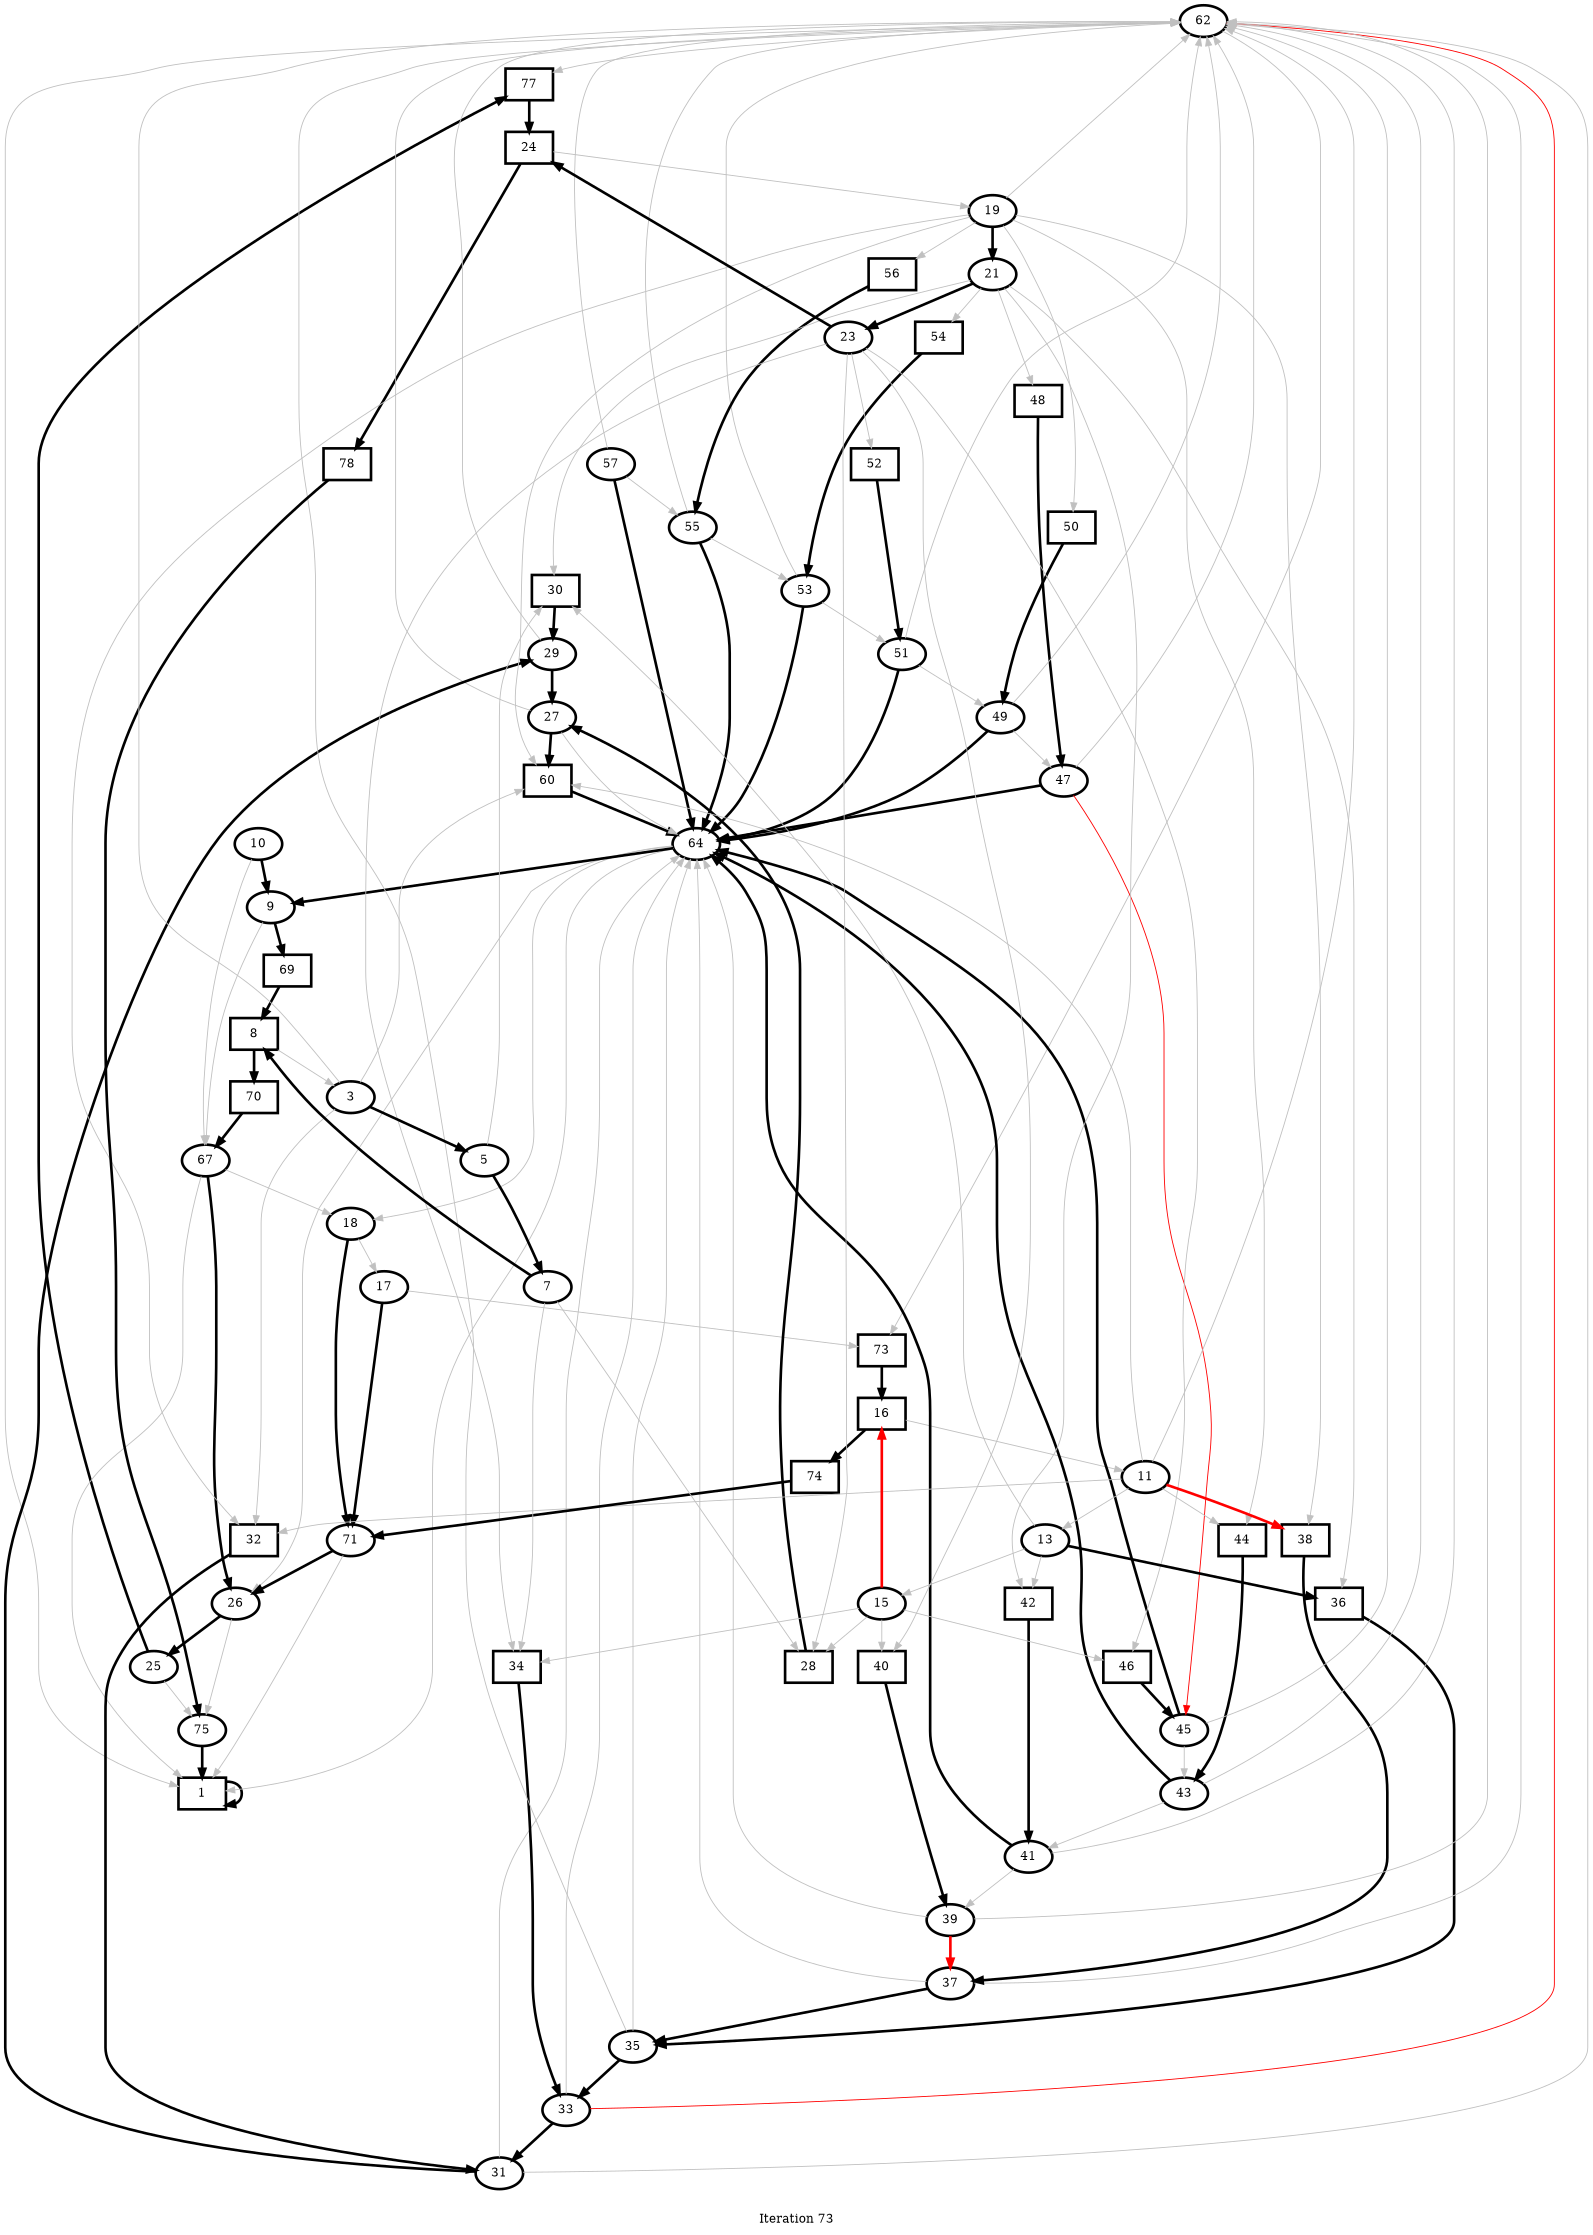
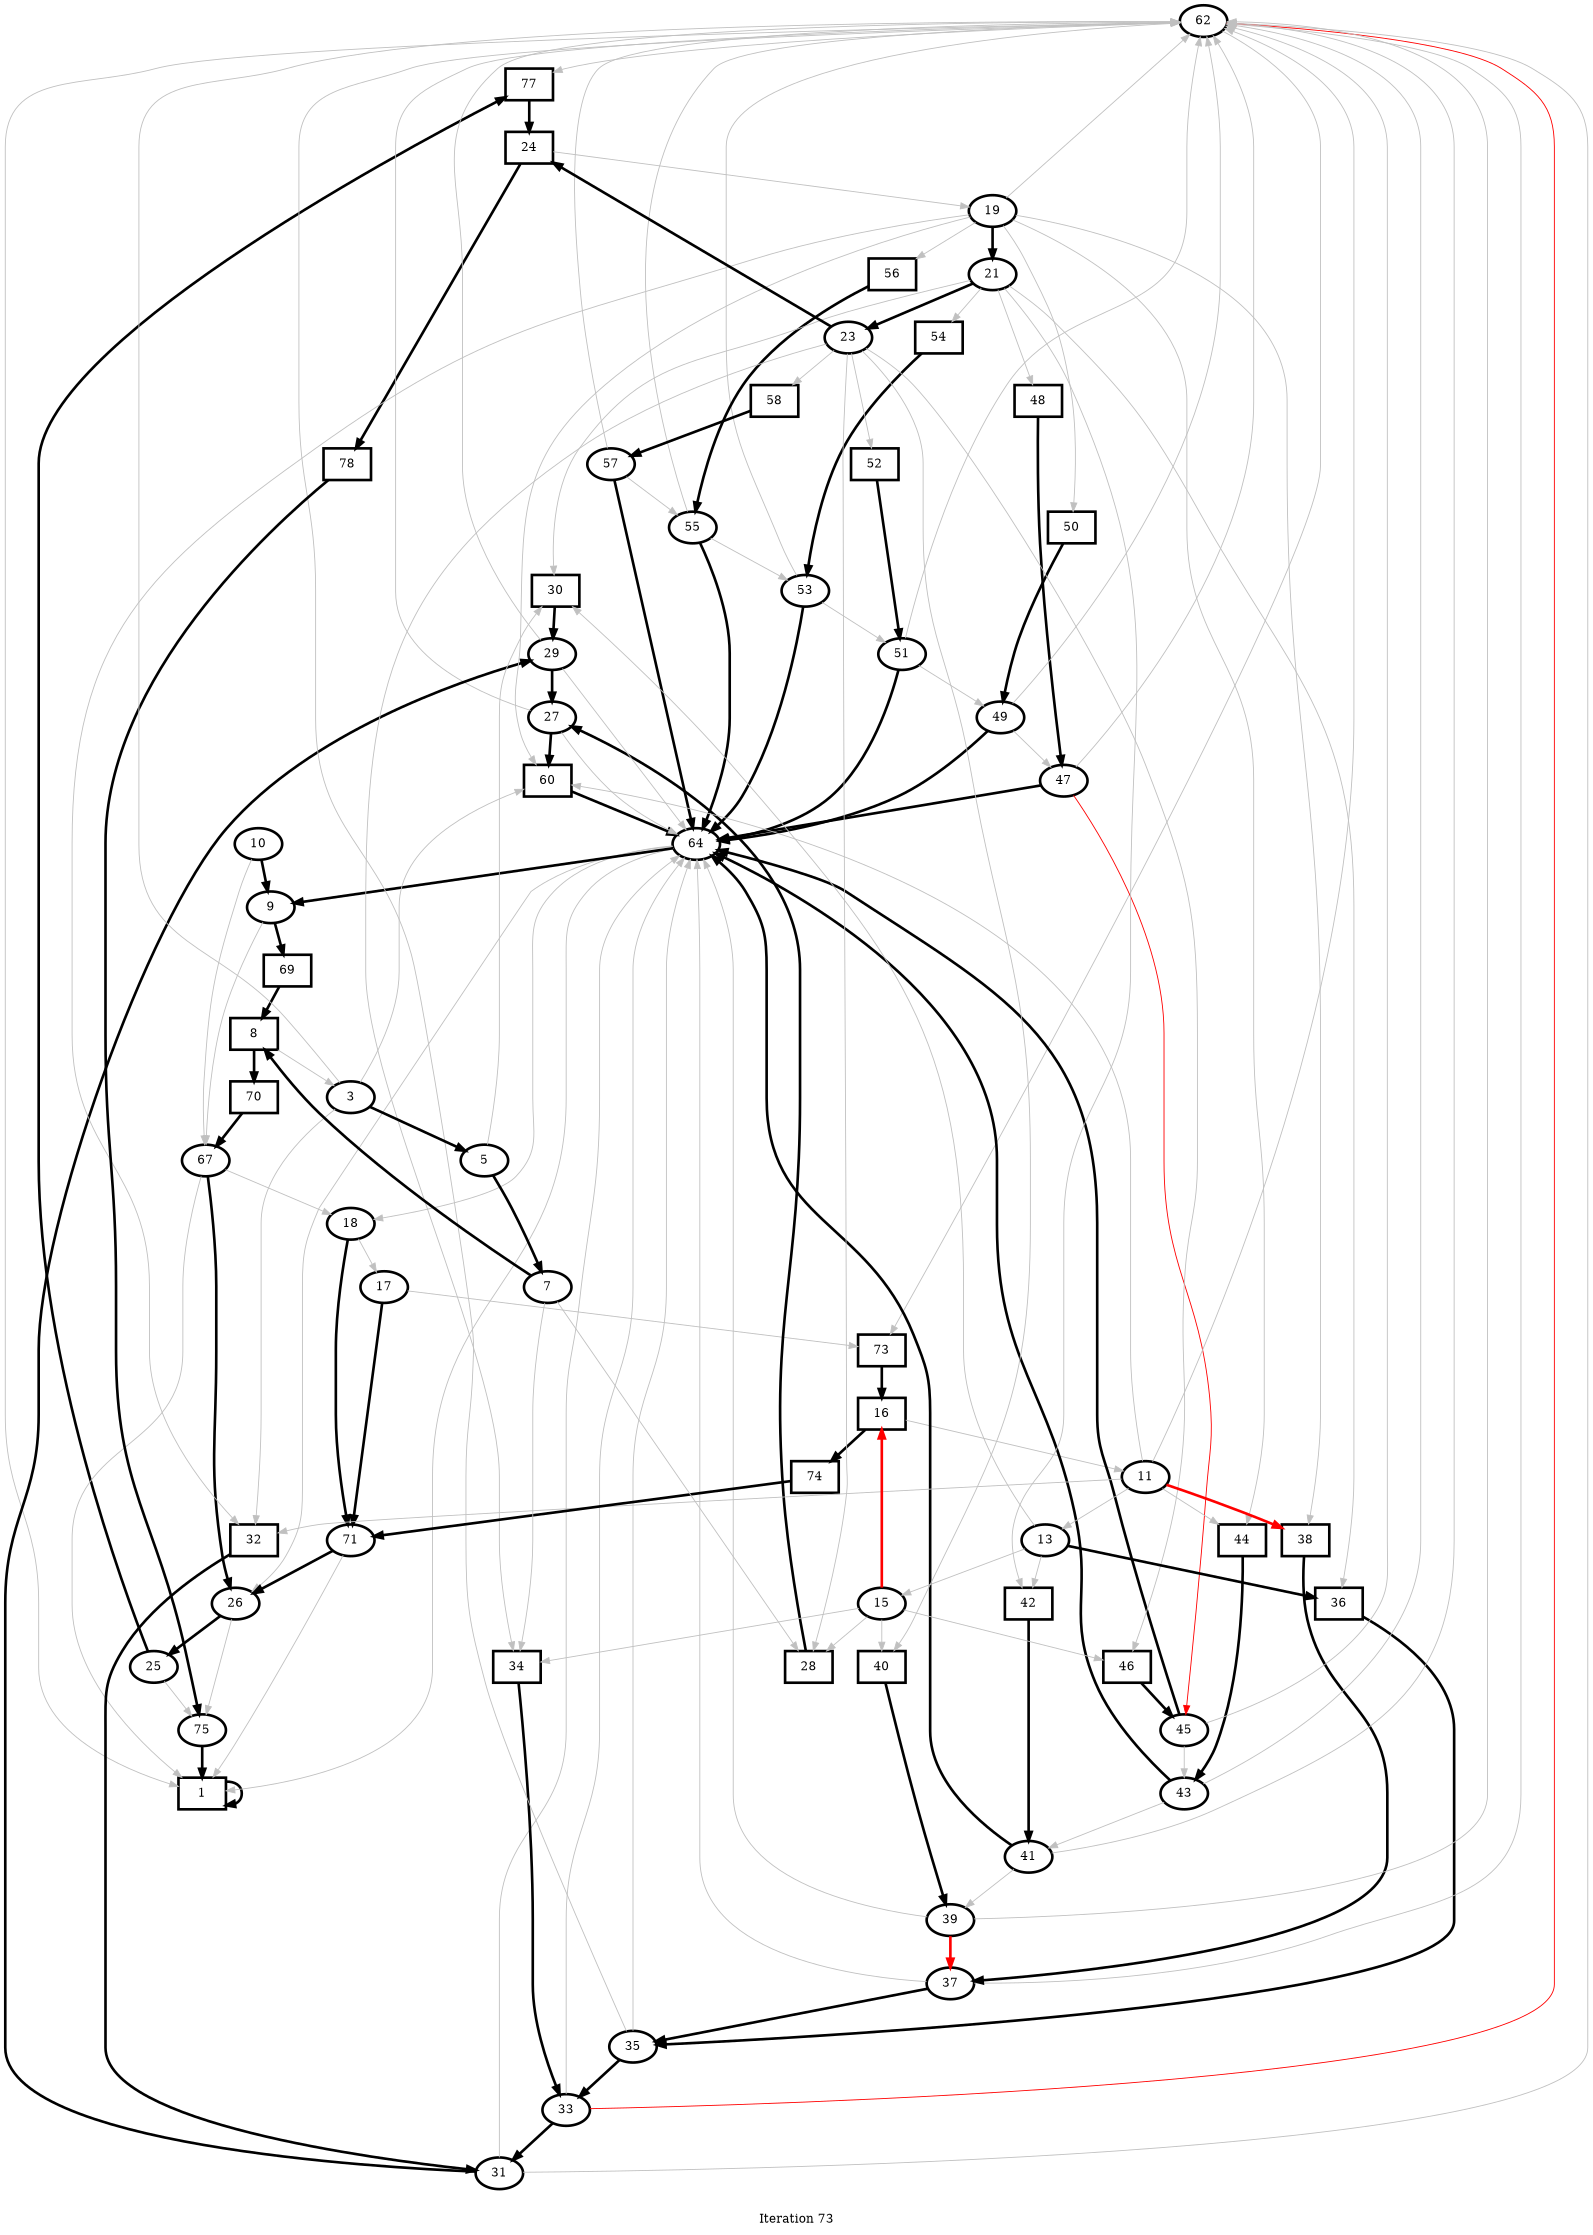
none -> (775, 401)
none -> (622, 746)
